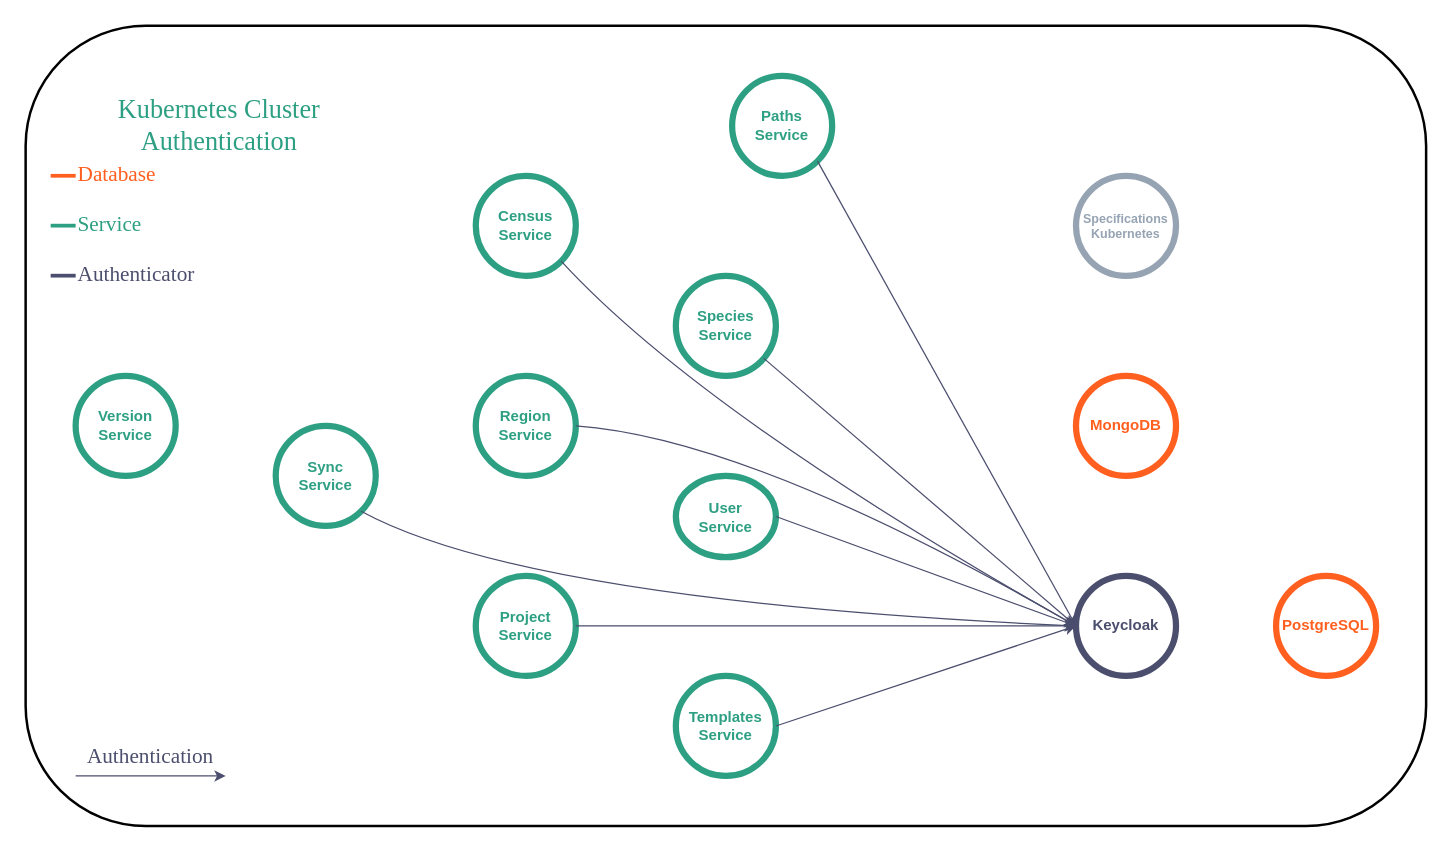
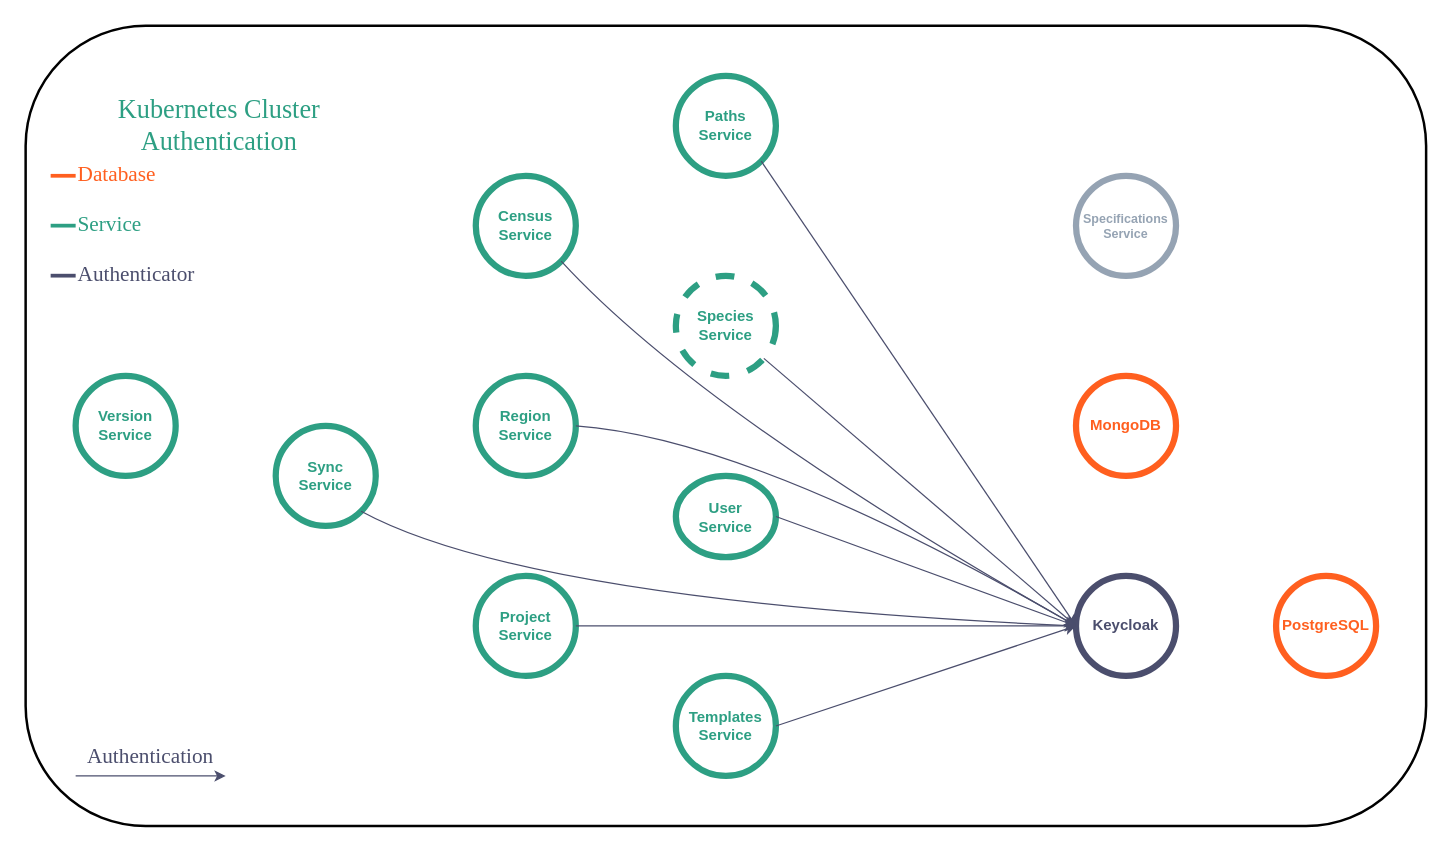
(782, 126) -> (726, 126)
(1126, 226) -> (1126, 226)
(726, 326) -> (726, 326)
